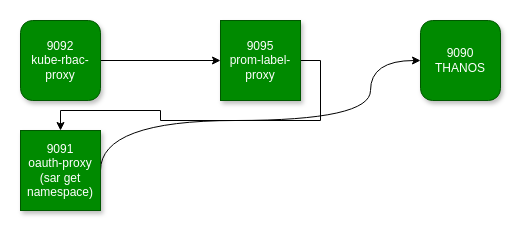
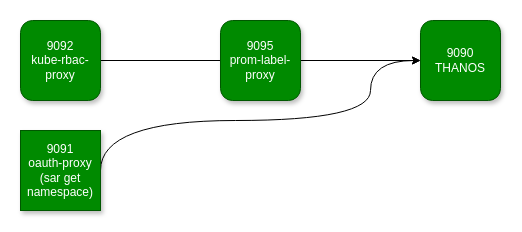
(212, 61) -> (215, 61)
(261, 61) -> (261, 61)
(134, 111) -> (357, 61)
